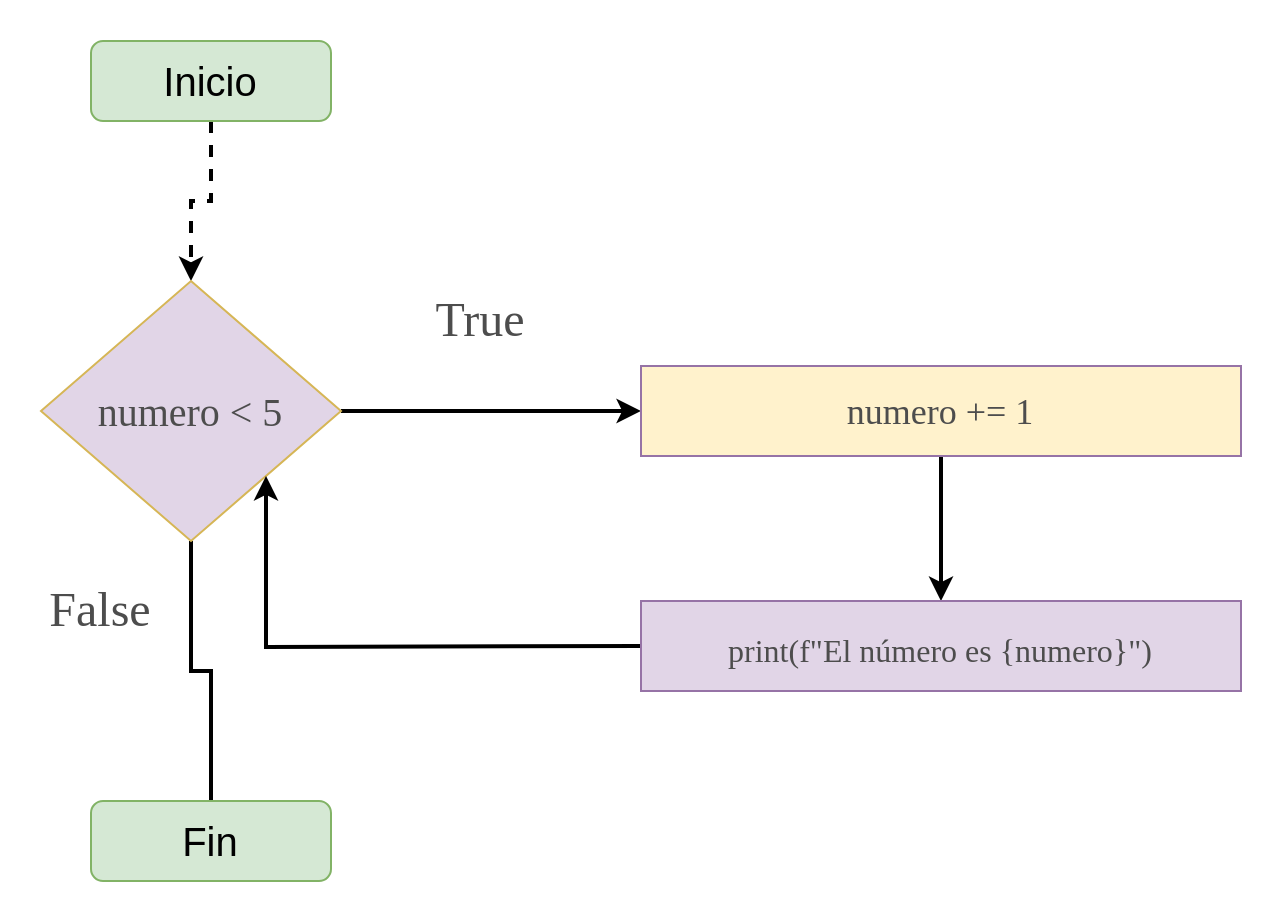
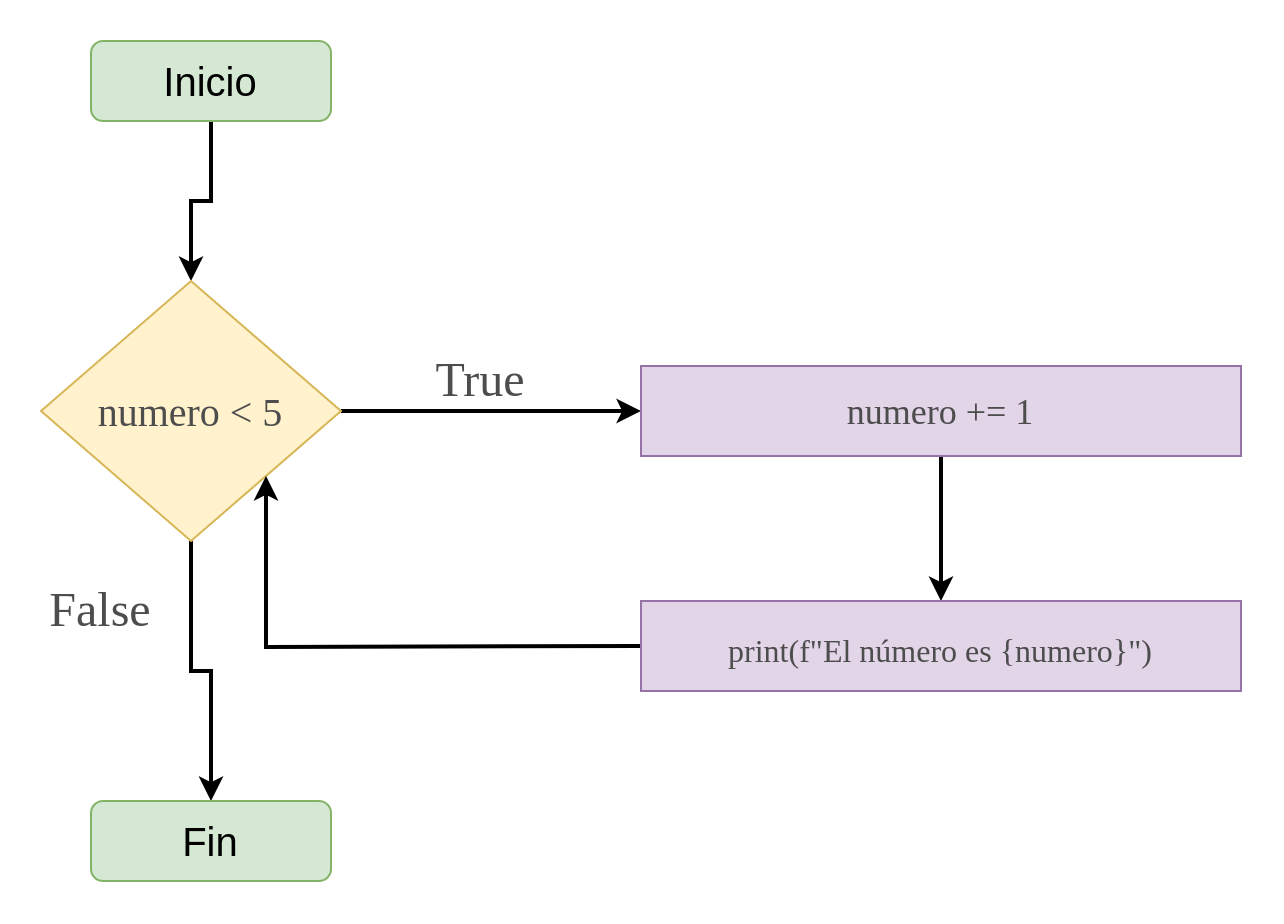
(211, 138) -> (211, 138)
(481, 321) -> (481, 381)
(191, 411) -> (191, 411)
(941, 411) -> (941, 411)
(211, 790) -> (211, 782)
